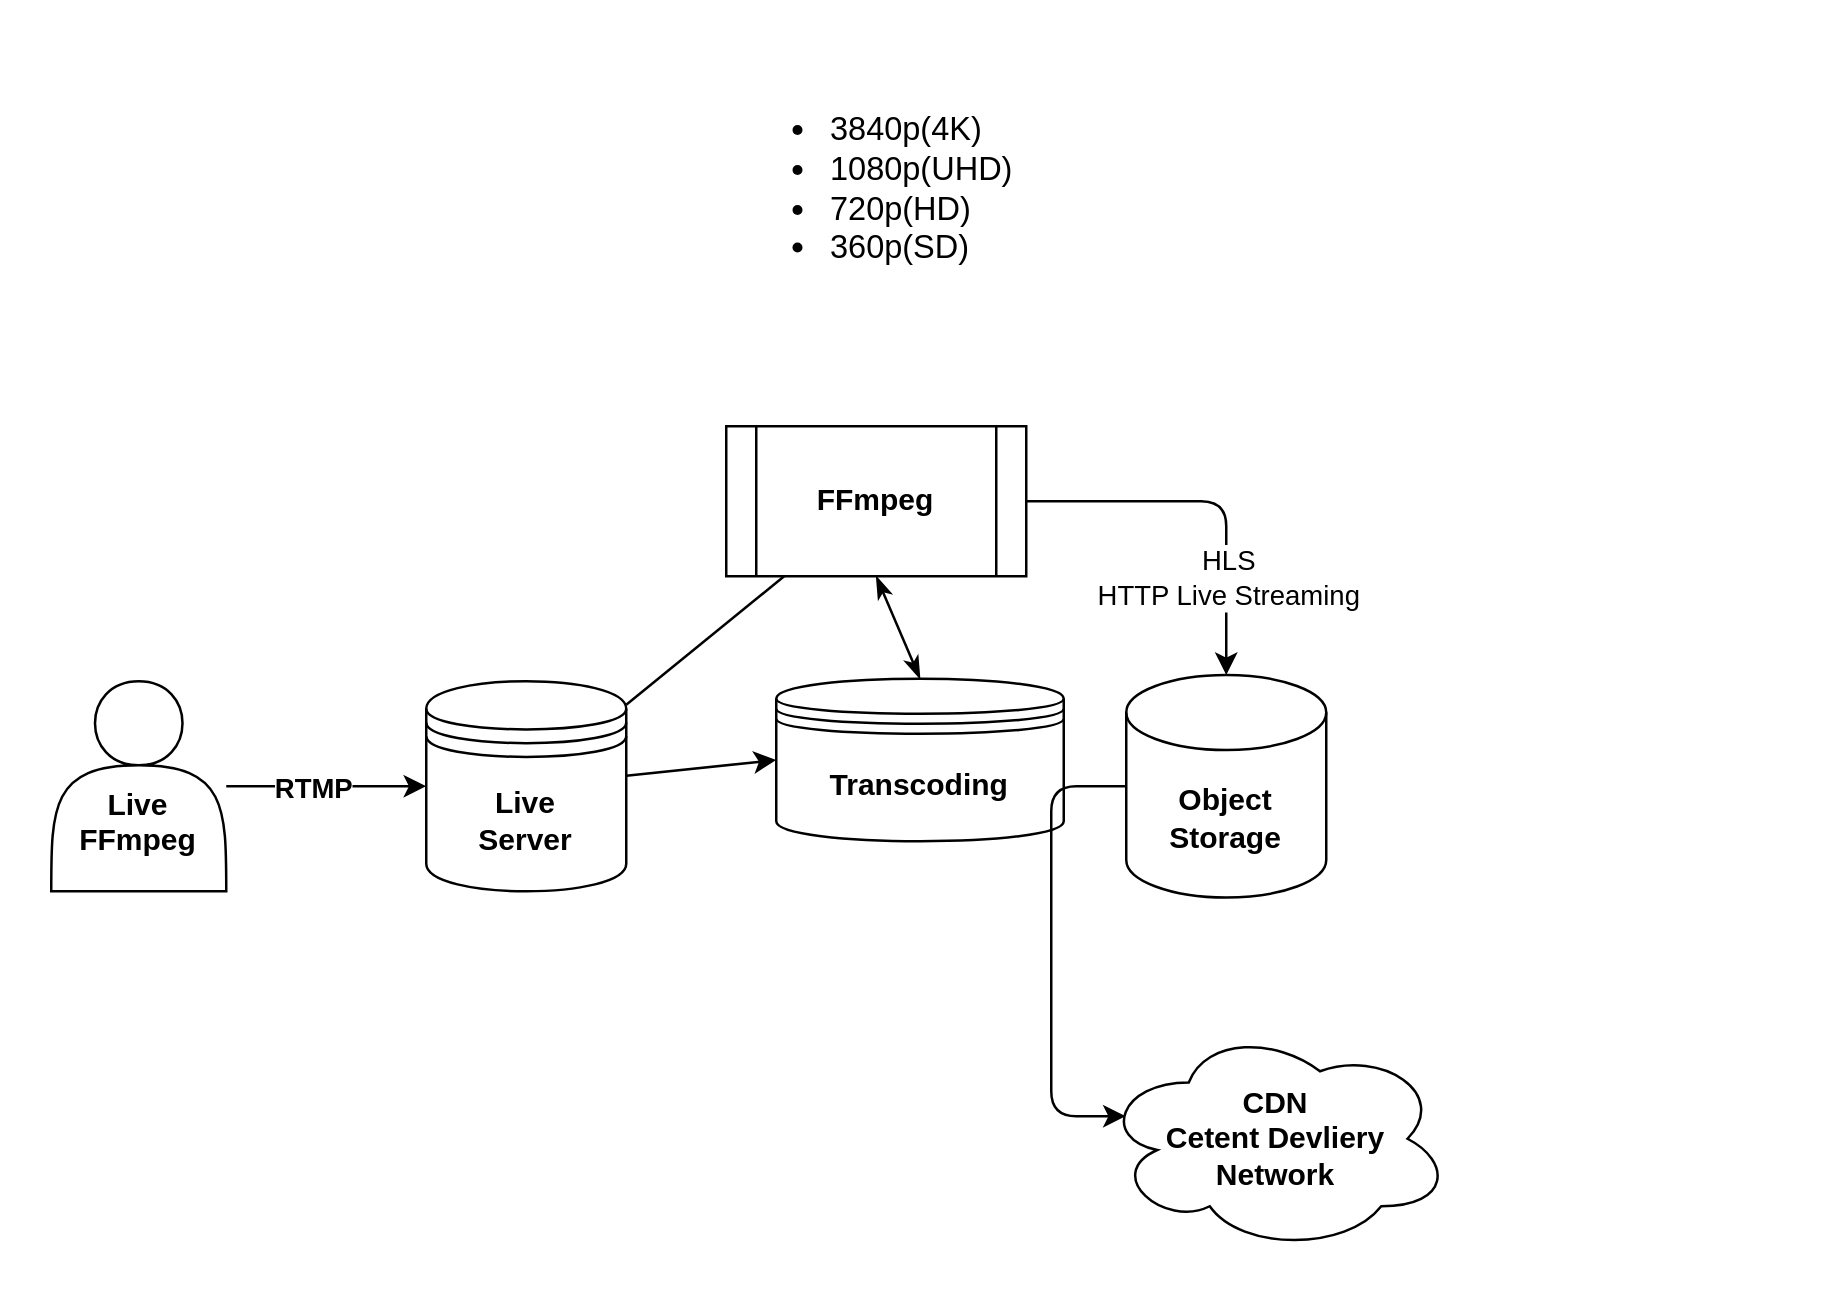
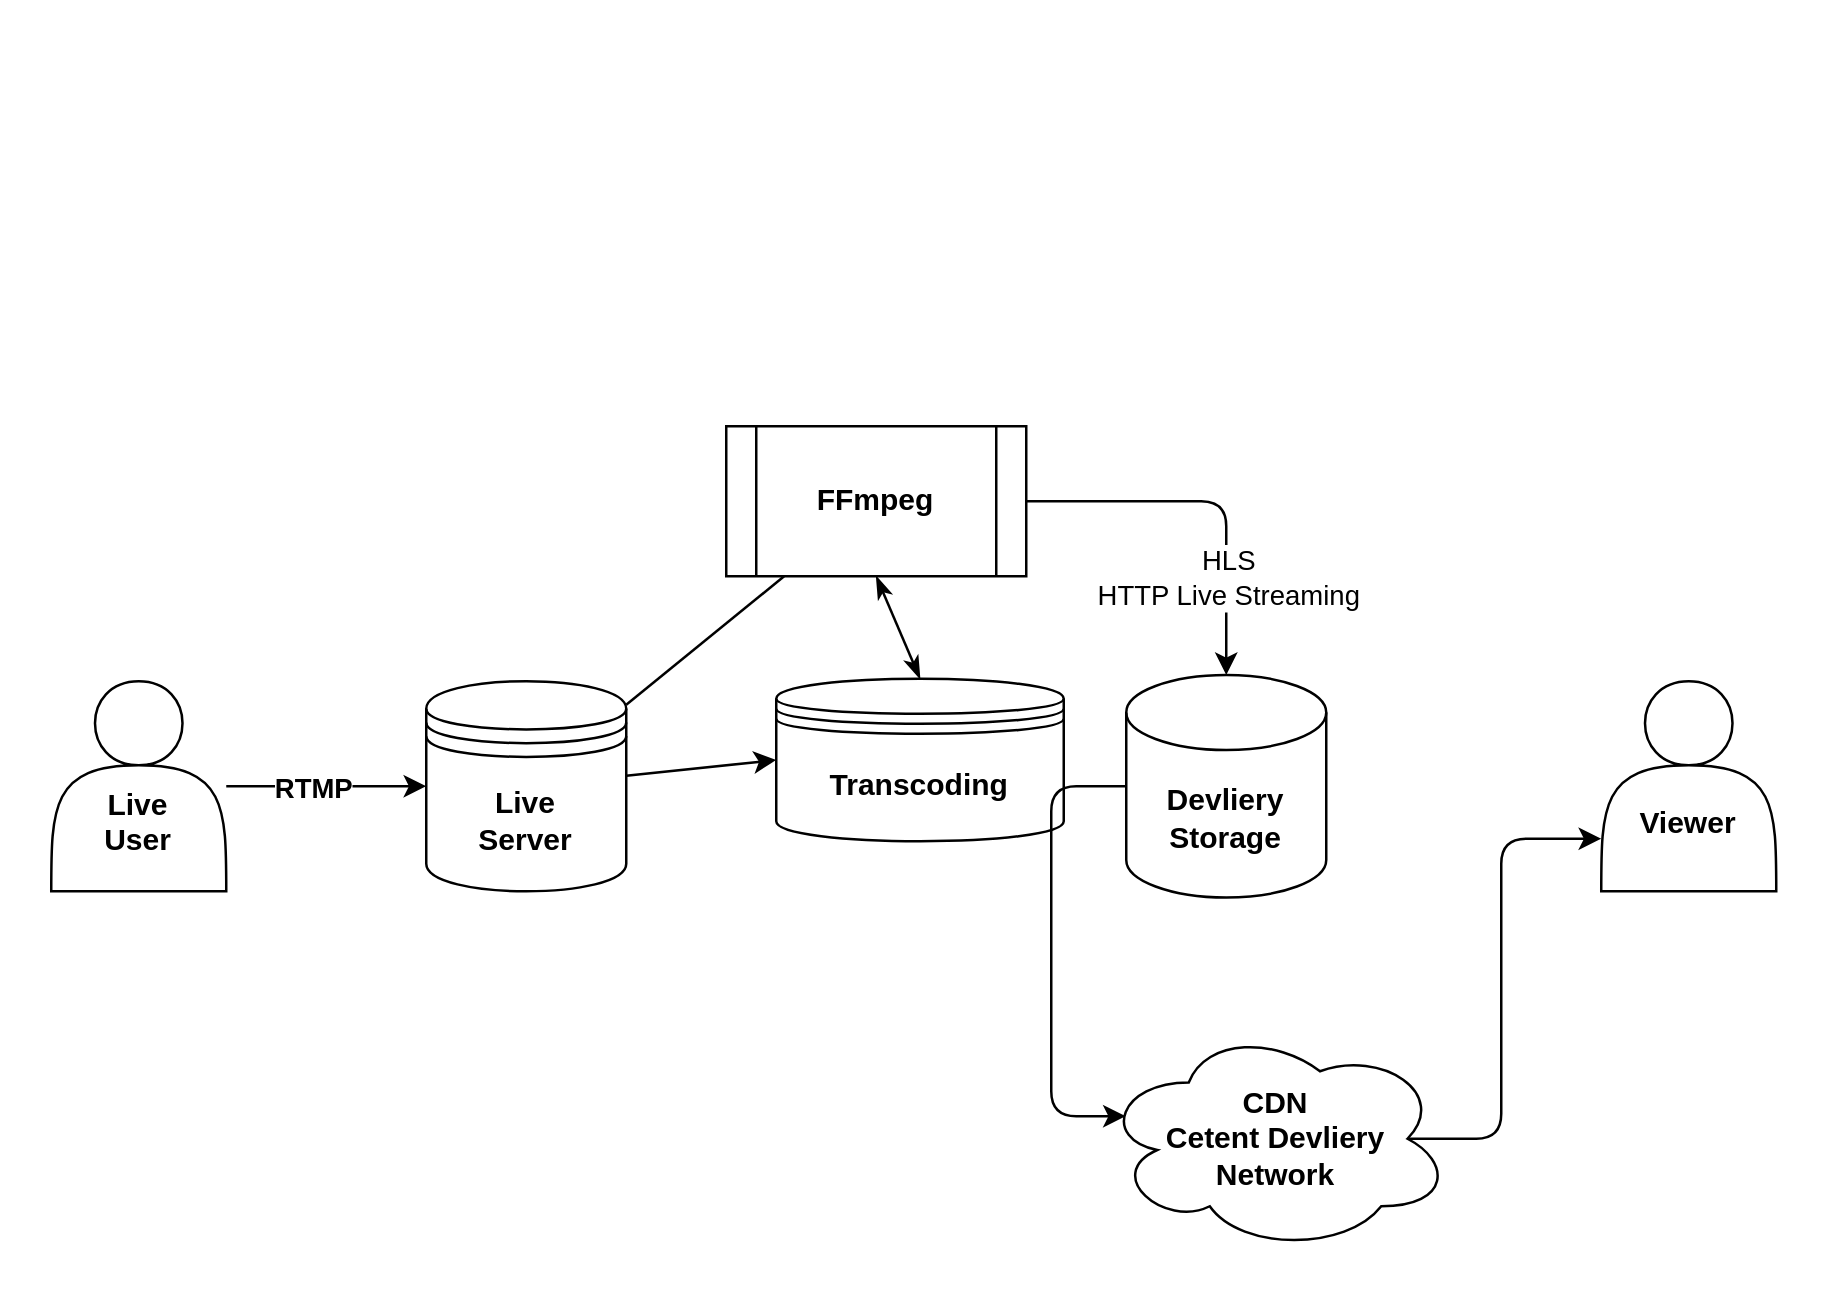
(876, 189) -> none
(139, 786) -> (139, 786)
none -> (1689, 786)
(1226, 819) -> (1226, 819)
none -> (1501, 994)
